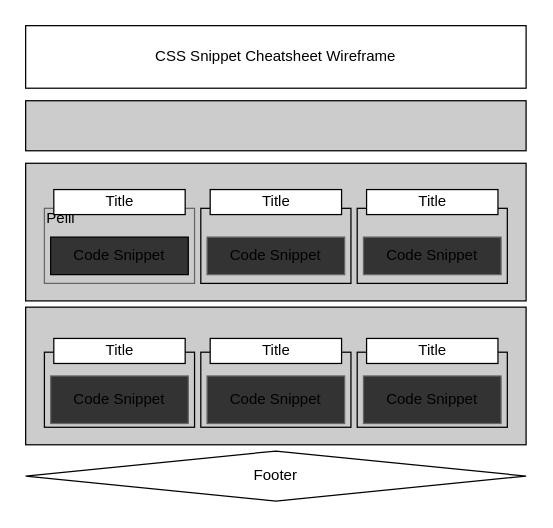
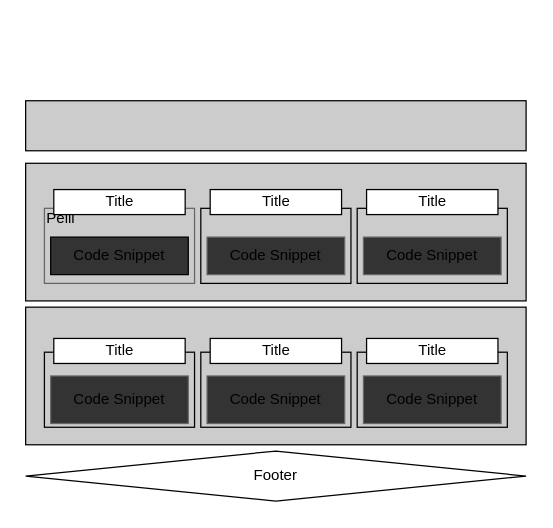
(276, 57) -> none
